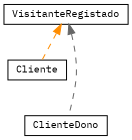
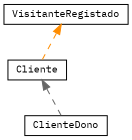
(76, 75) -> (54, 102)
